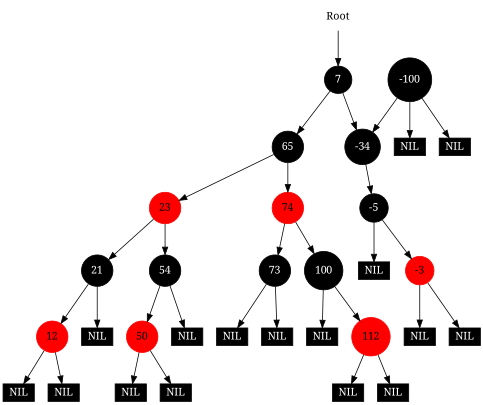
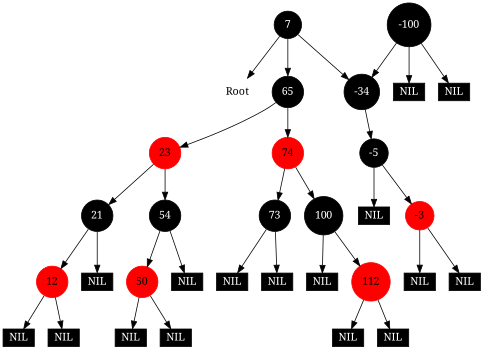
(338, 44) -> (266, 54)
